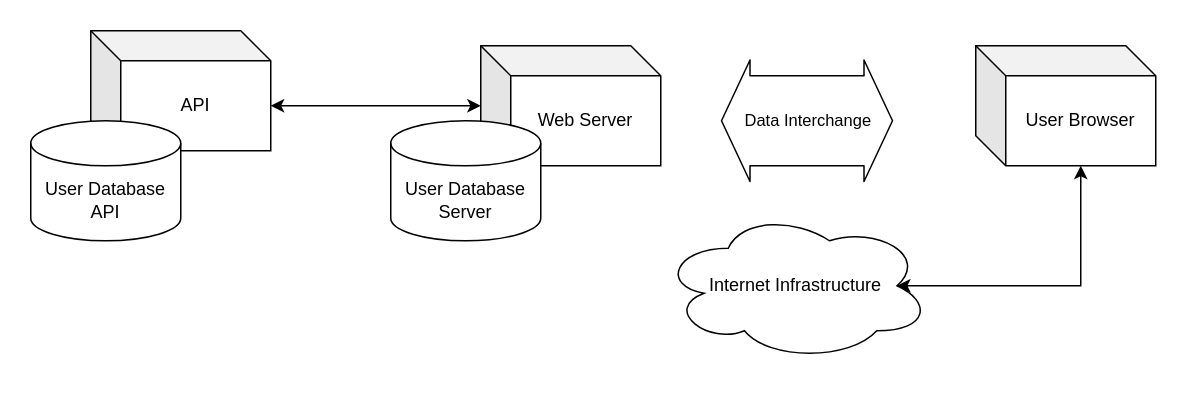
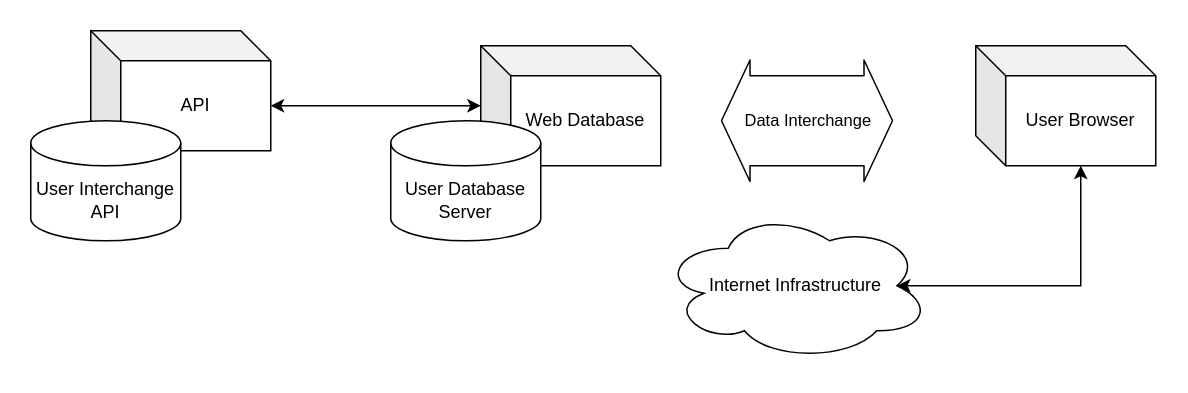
(586, 121) -> (586, 121)
(106, 200) -> (106, 200)
